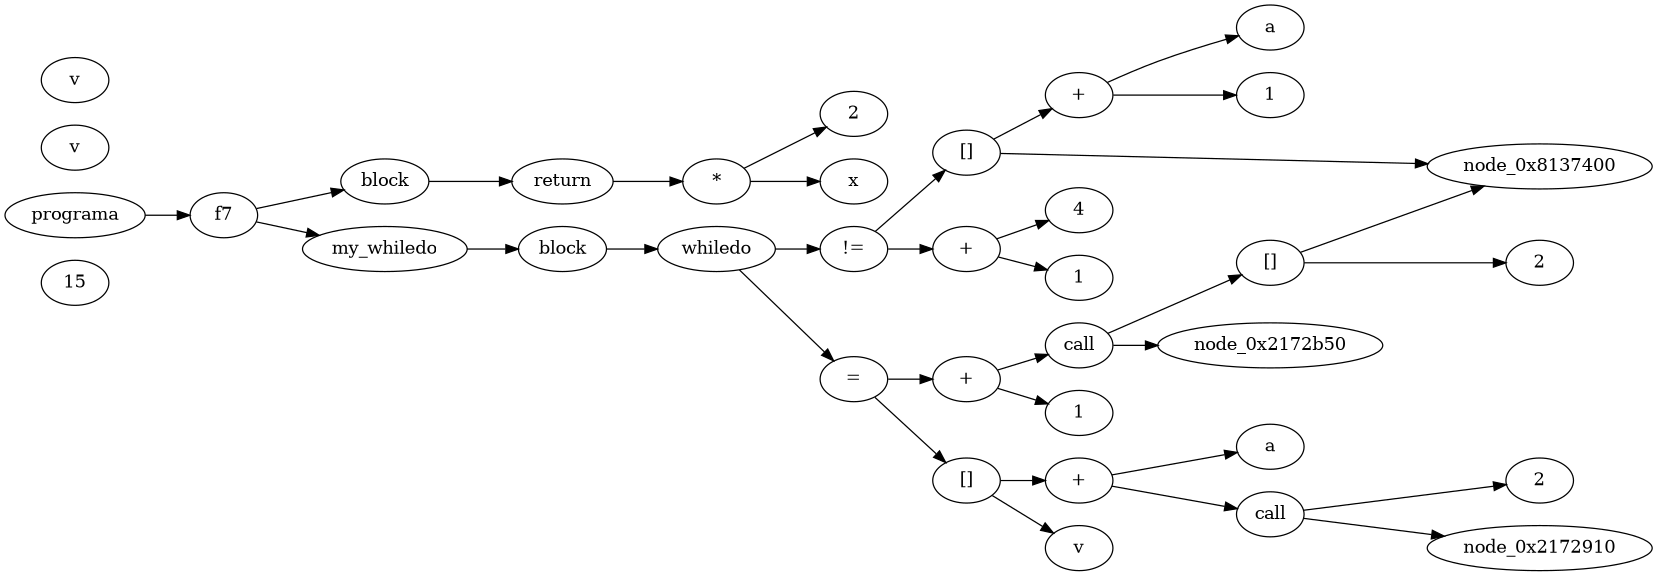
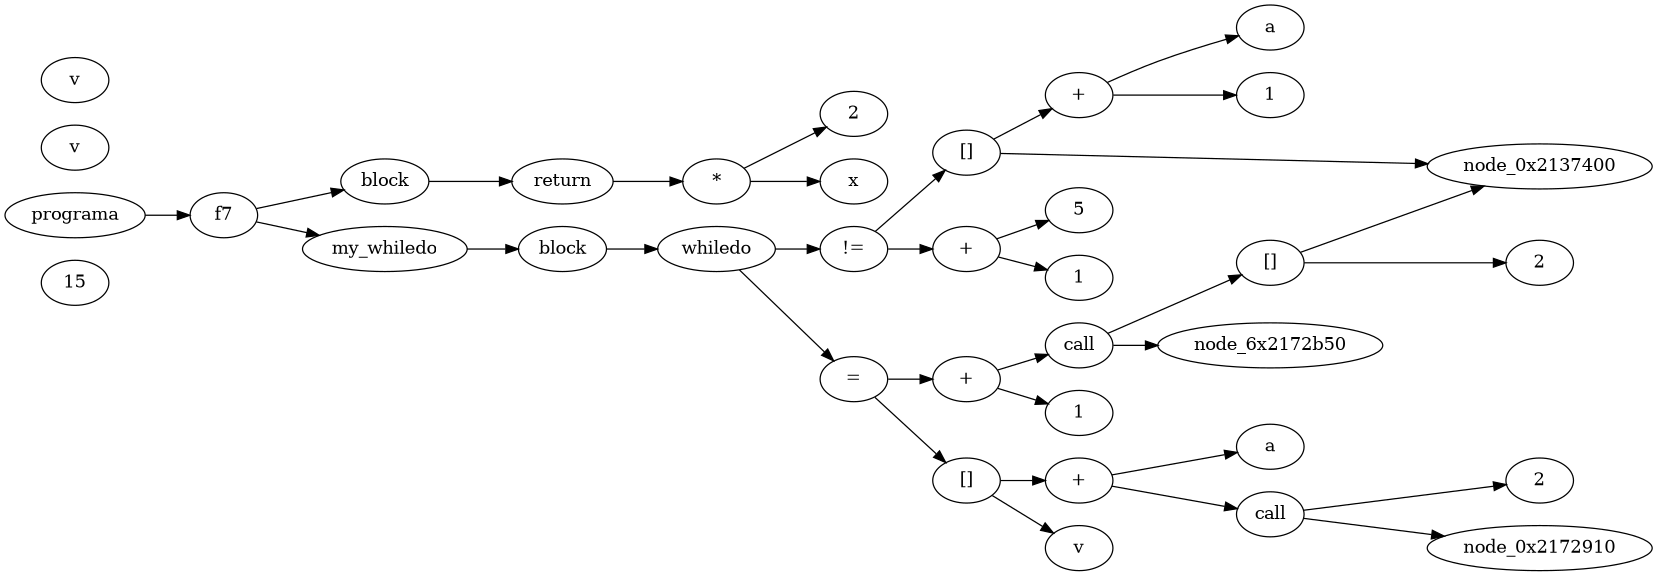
(1540, 166) -> (1540, 166)
(1079, 210) -> (1079, 210)
(1270, 345) -> (1270, 345)
